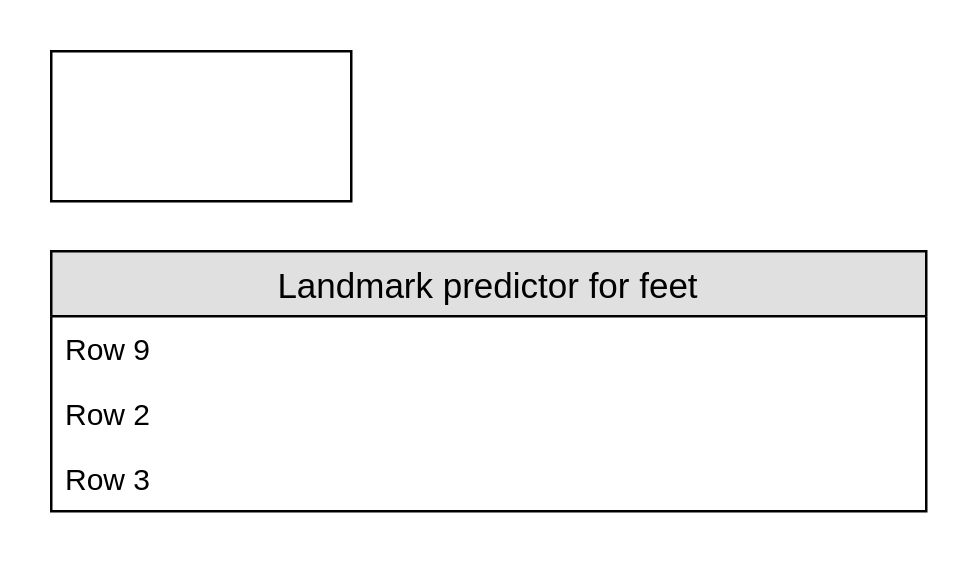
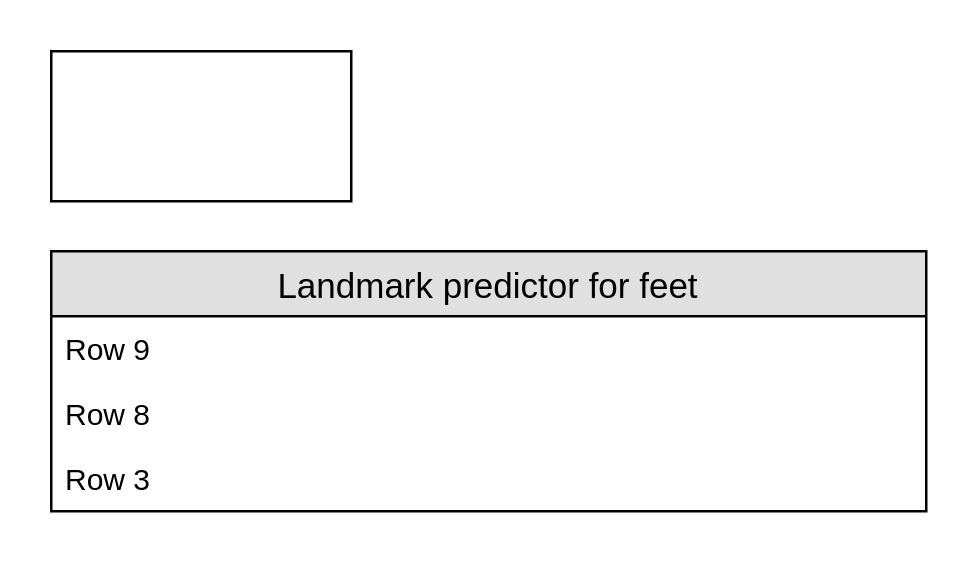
(103, 415) -> (103, 415)
